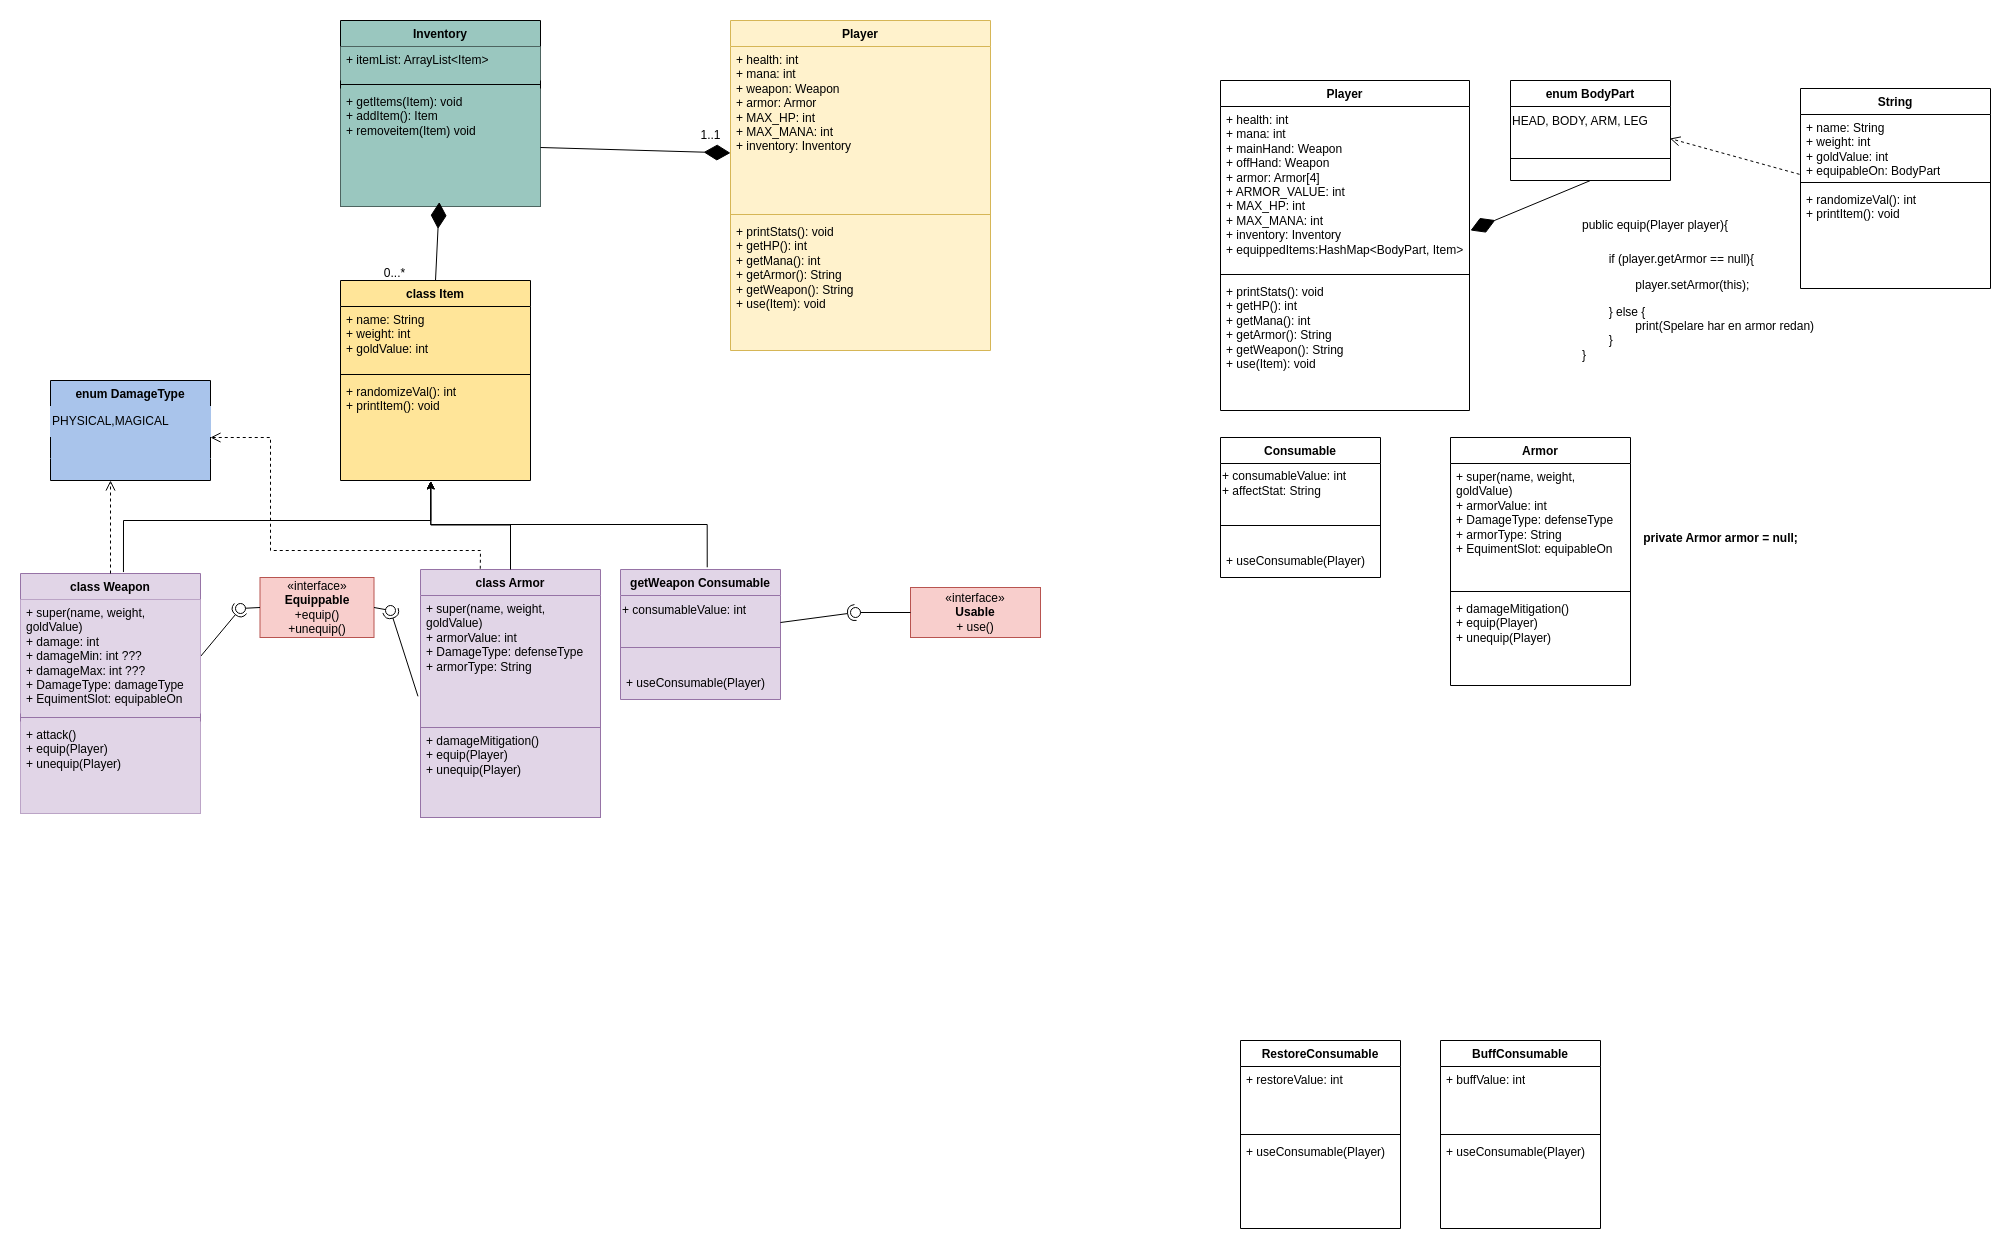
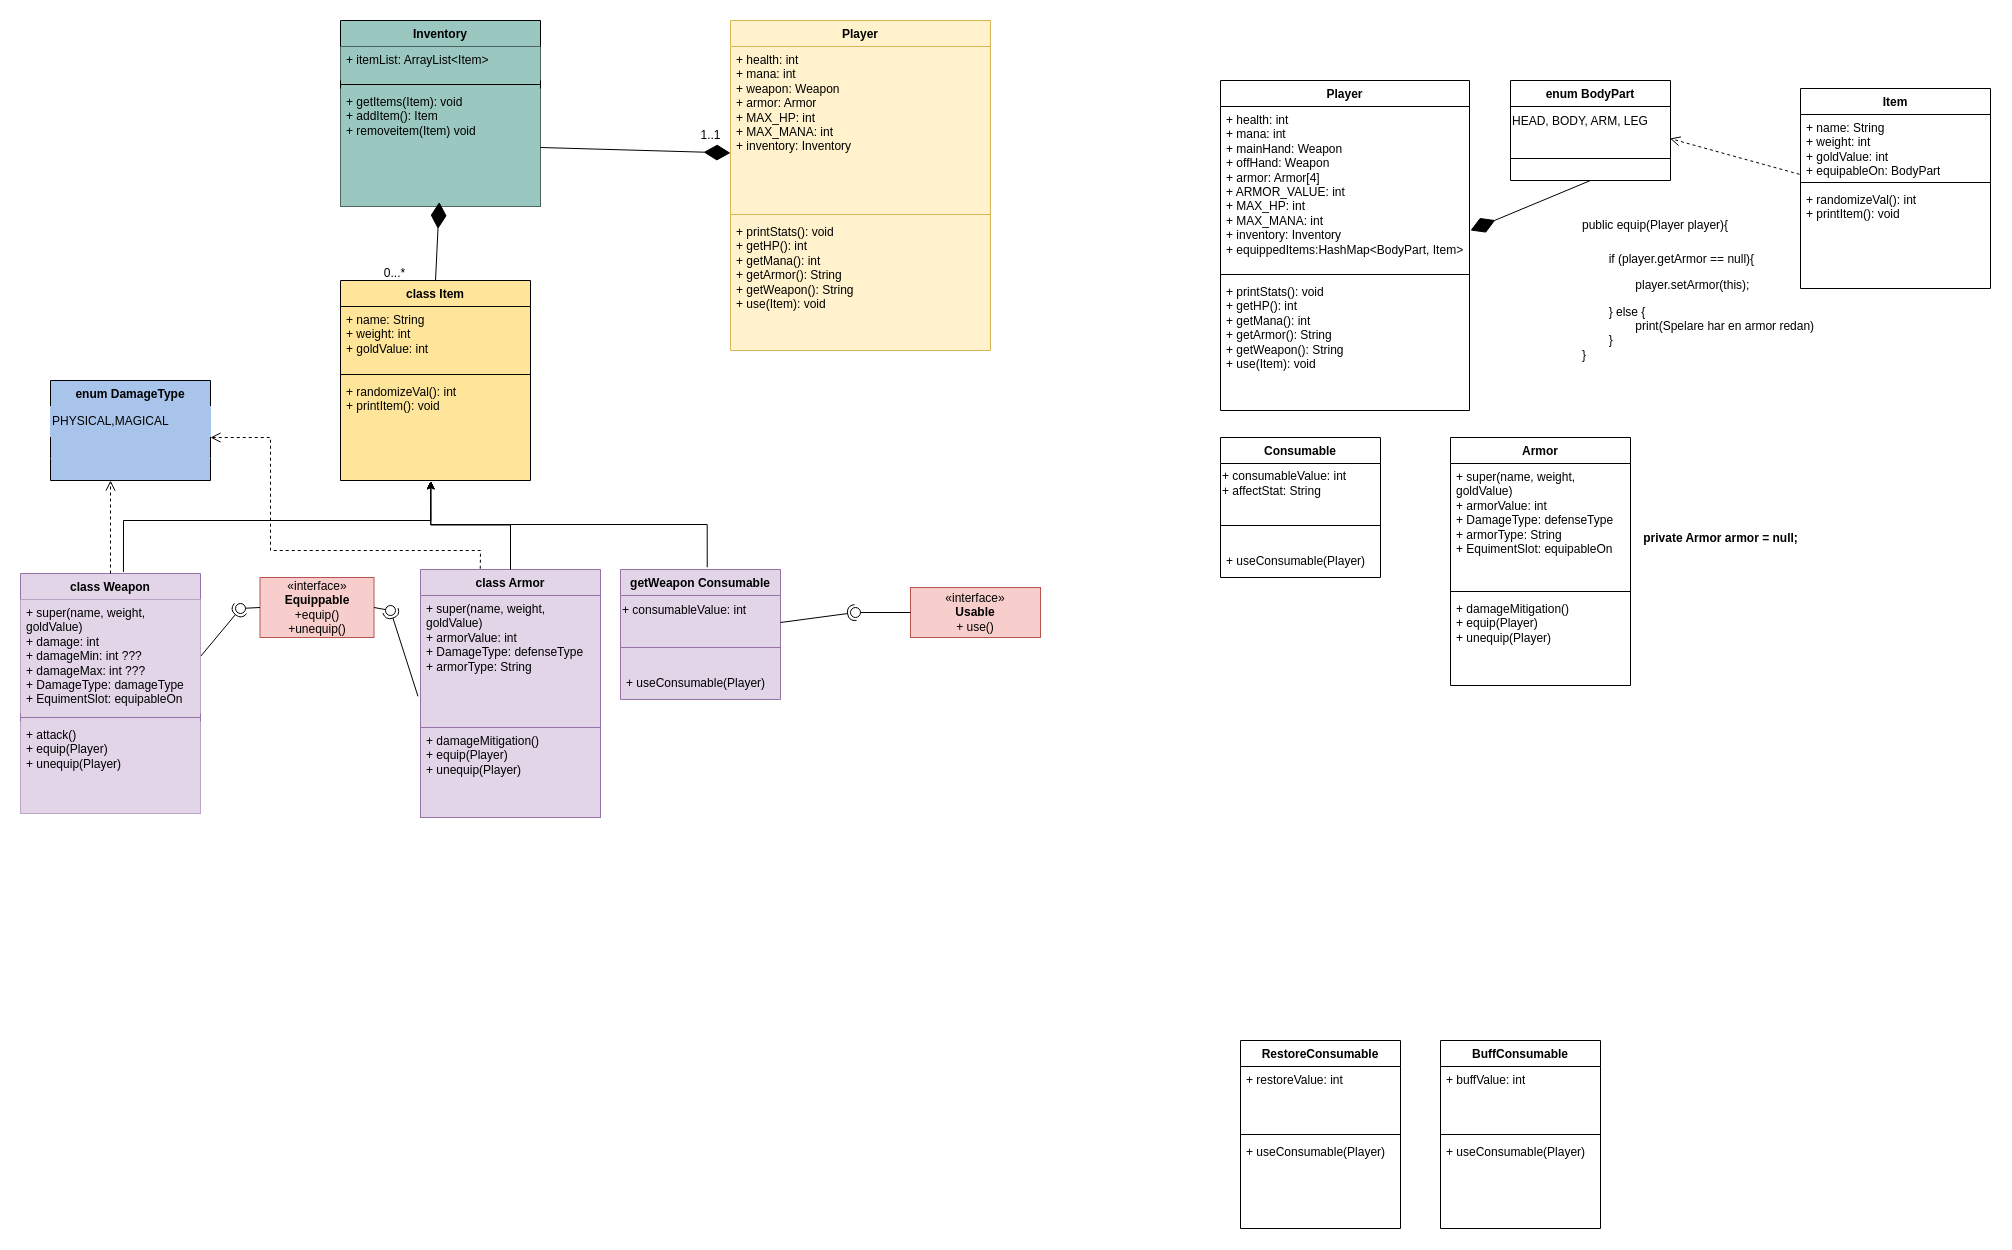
(1896, 103) -> (1896, 103)
